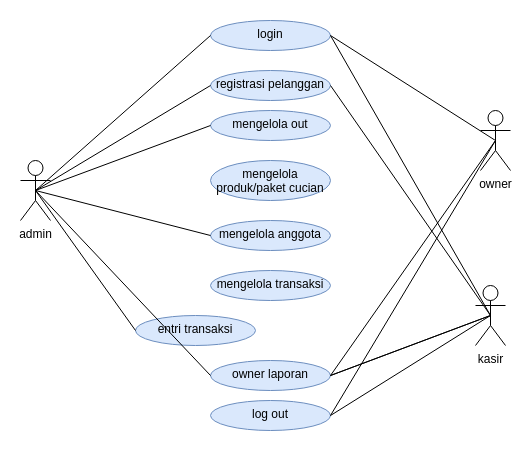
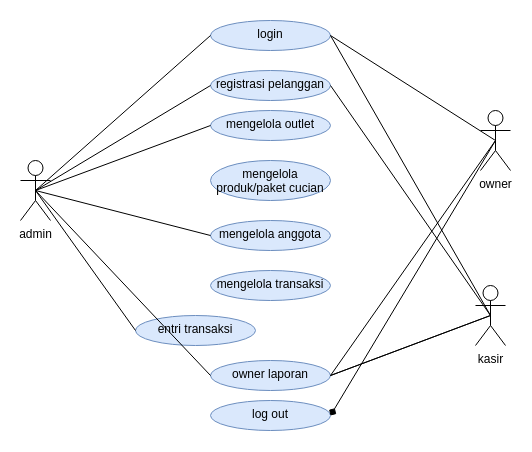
(271, 125) -> (271, 125)
(410, 366) -> none
(333, 411) -> (335, 408)
